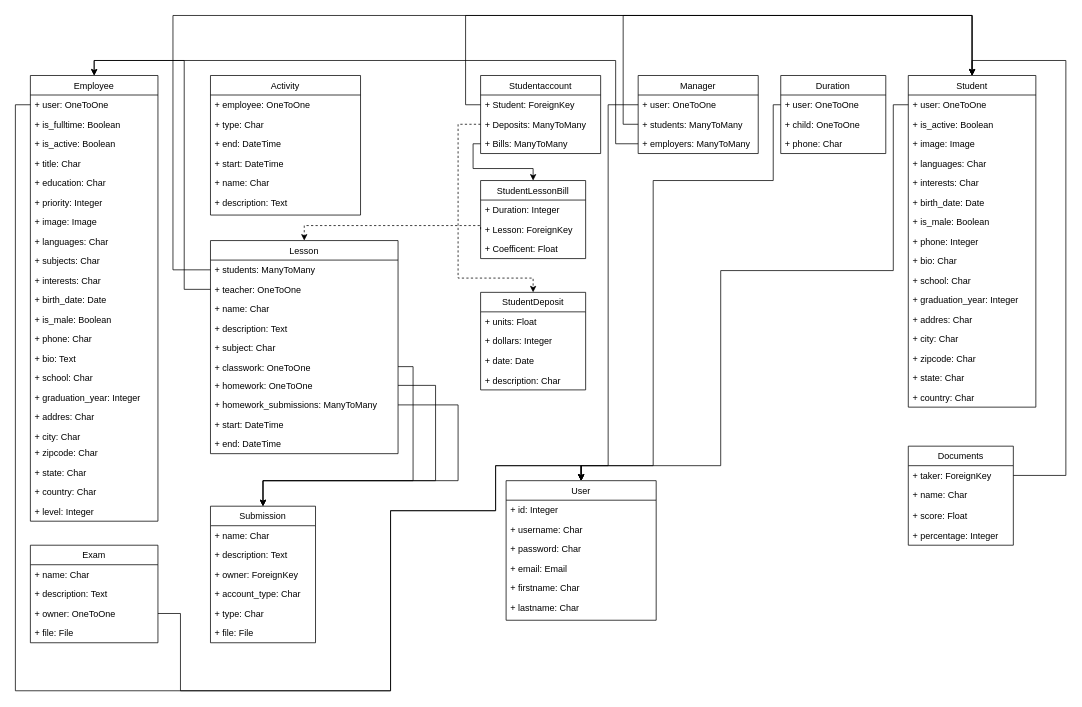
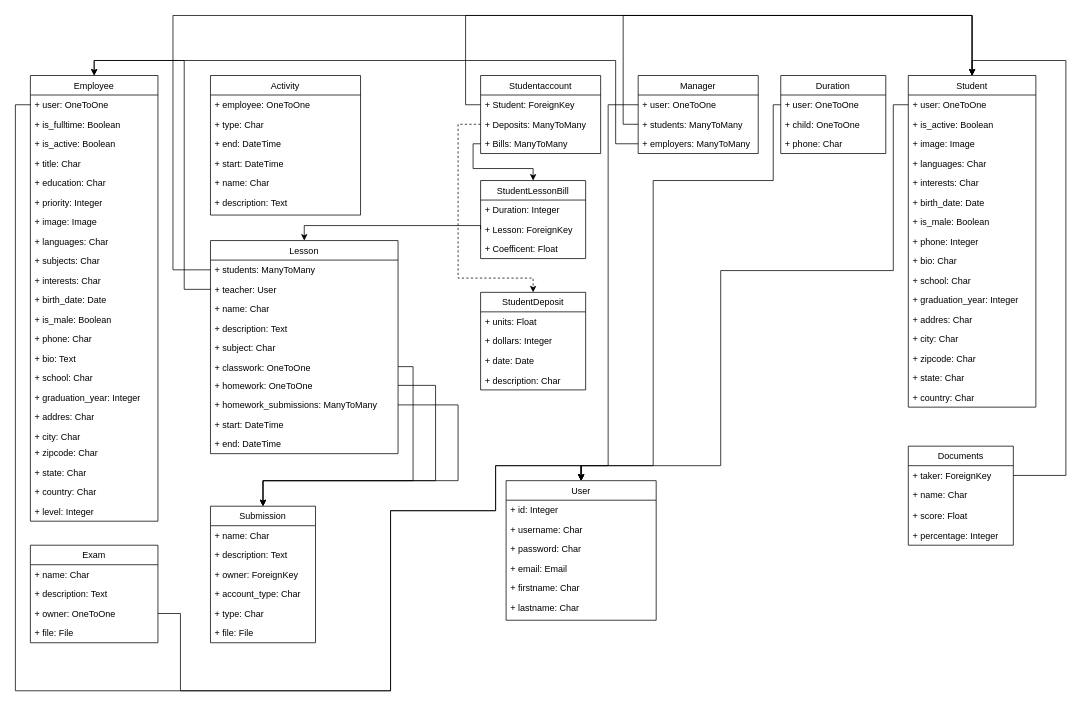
(387, 225) -> (387, 225)
(259, 290) -> (249, 290)
